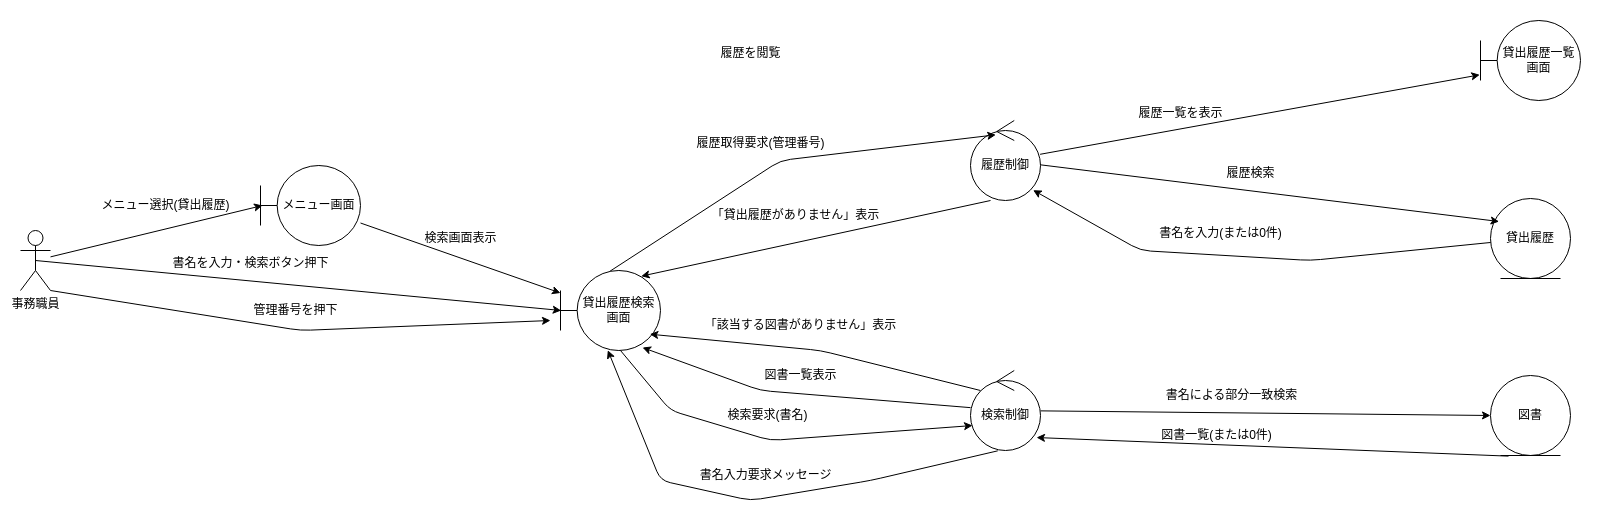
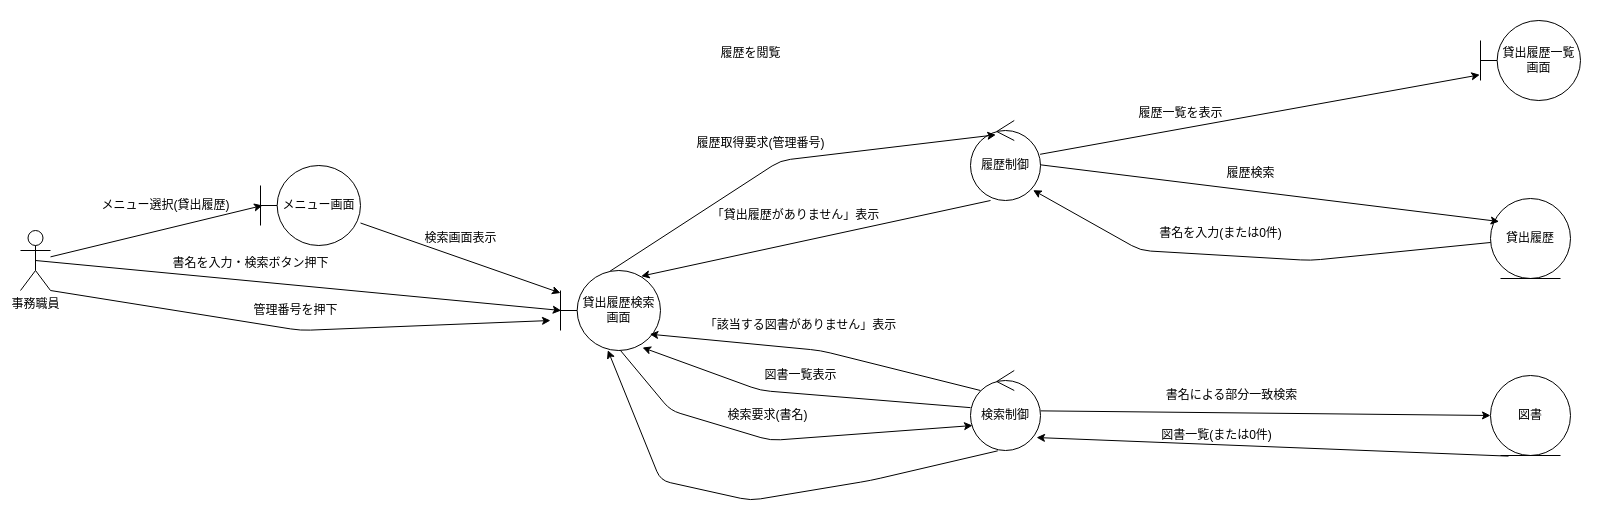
(766, 476) -> none
